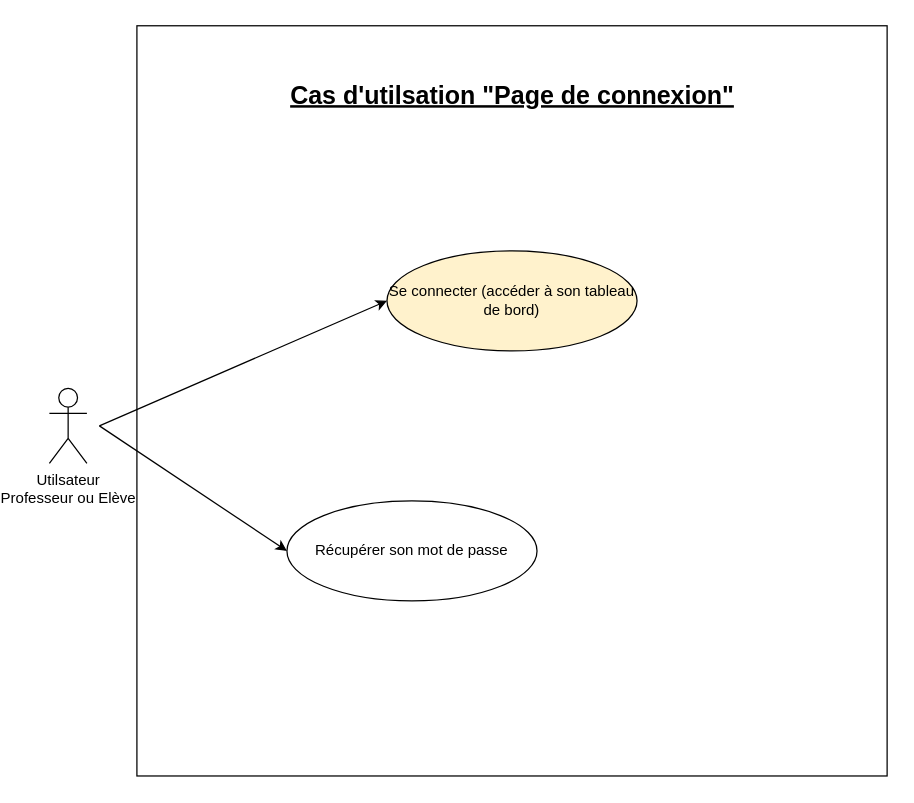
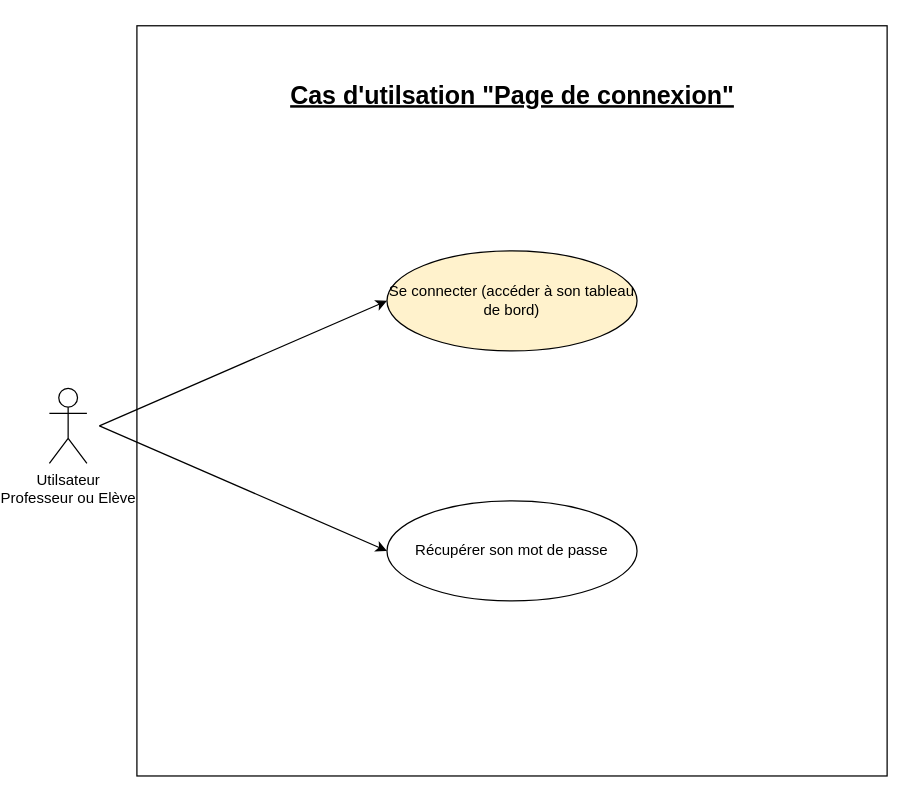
(412, 551) -> (512, 551)
